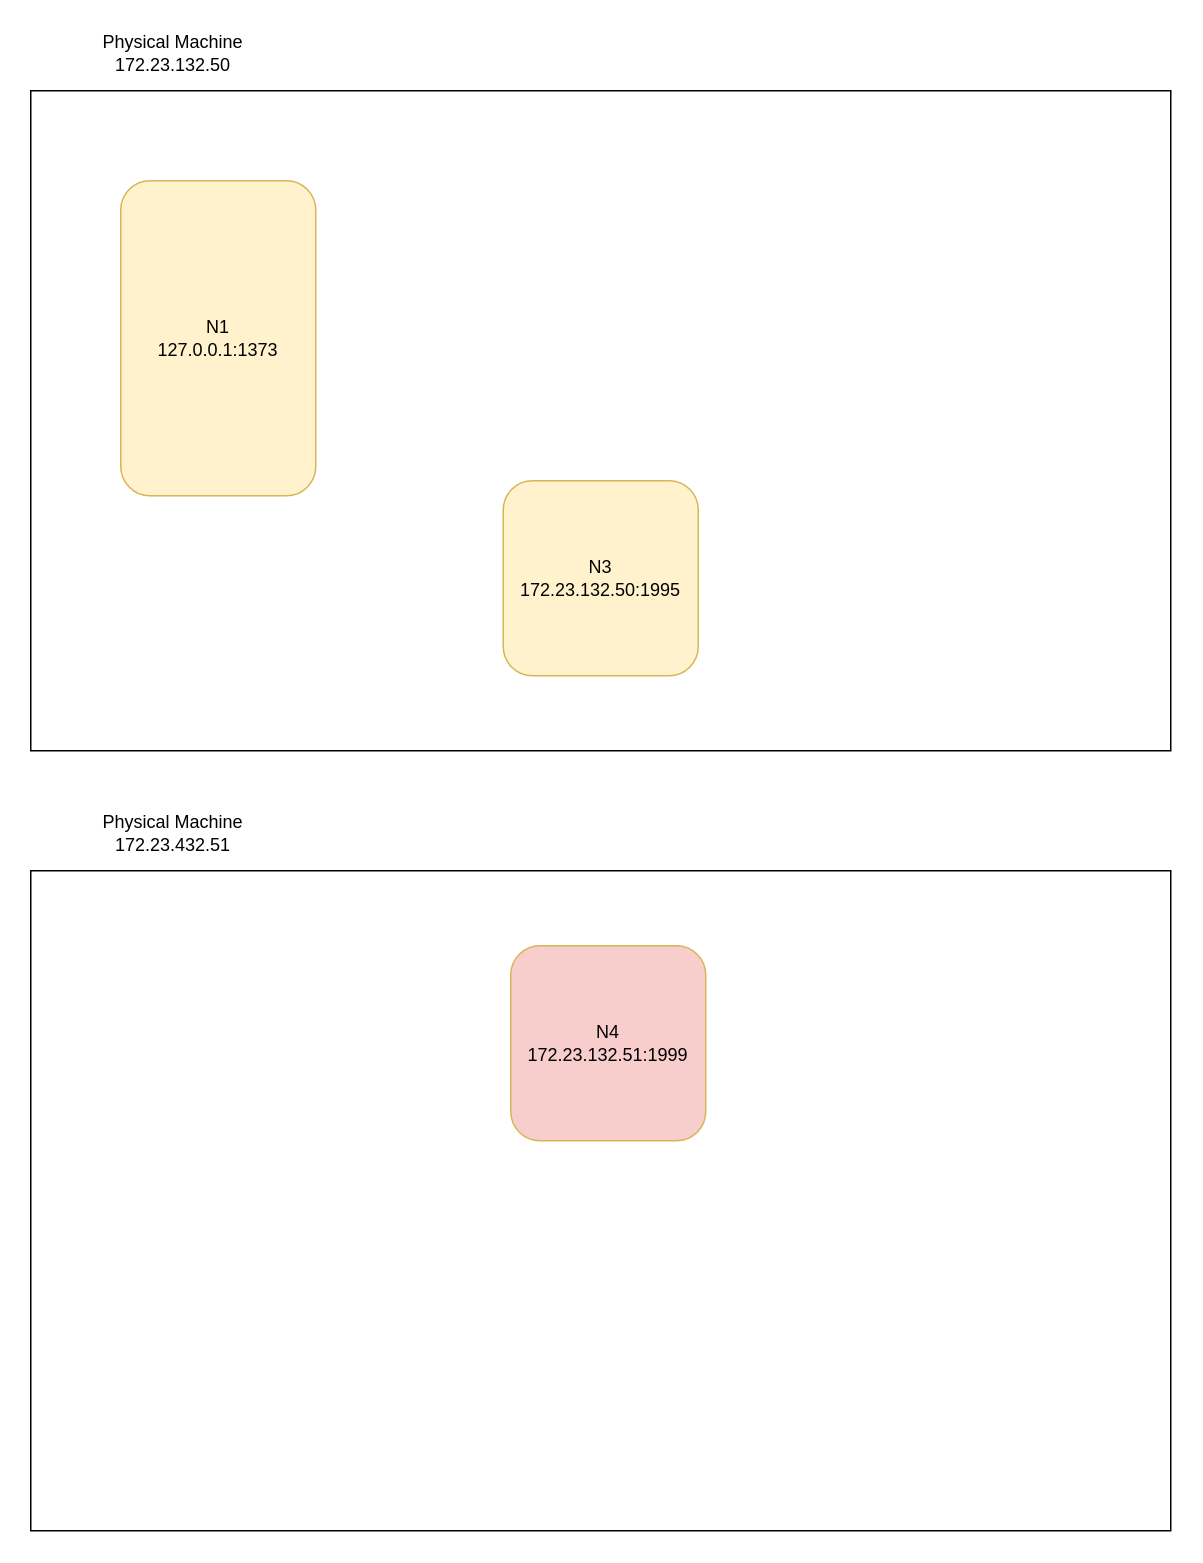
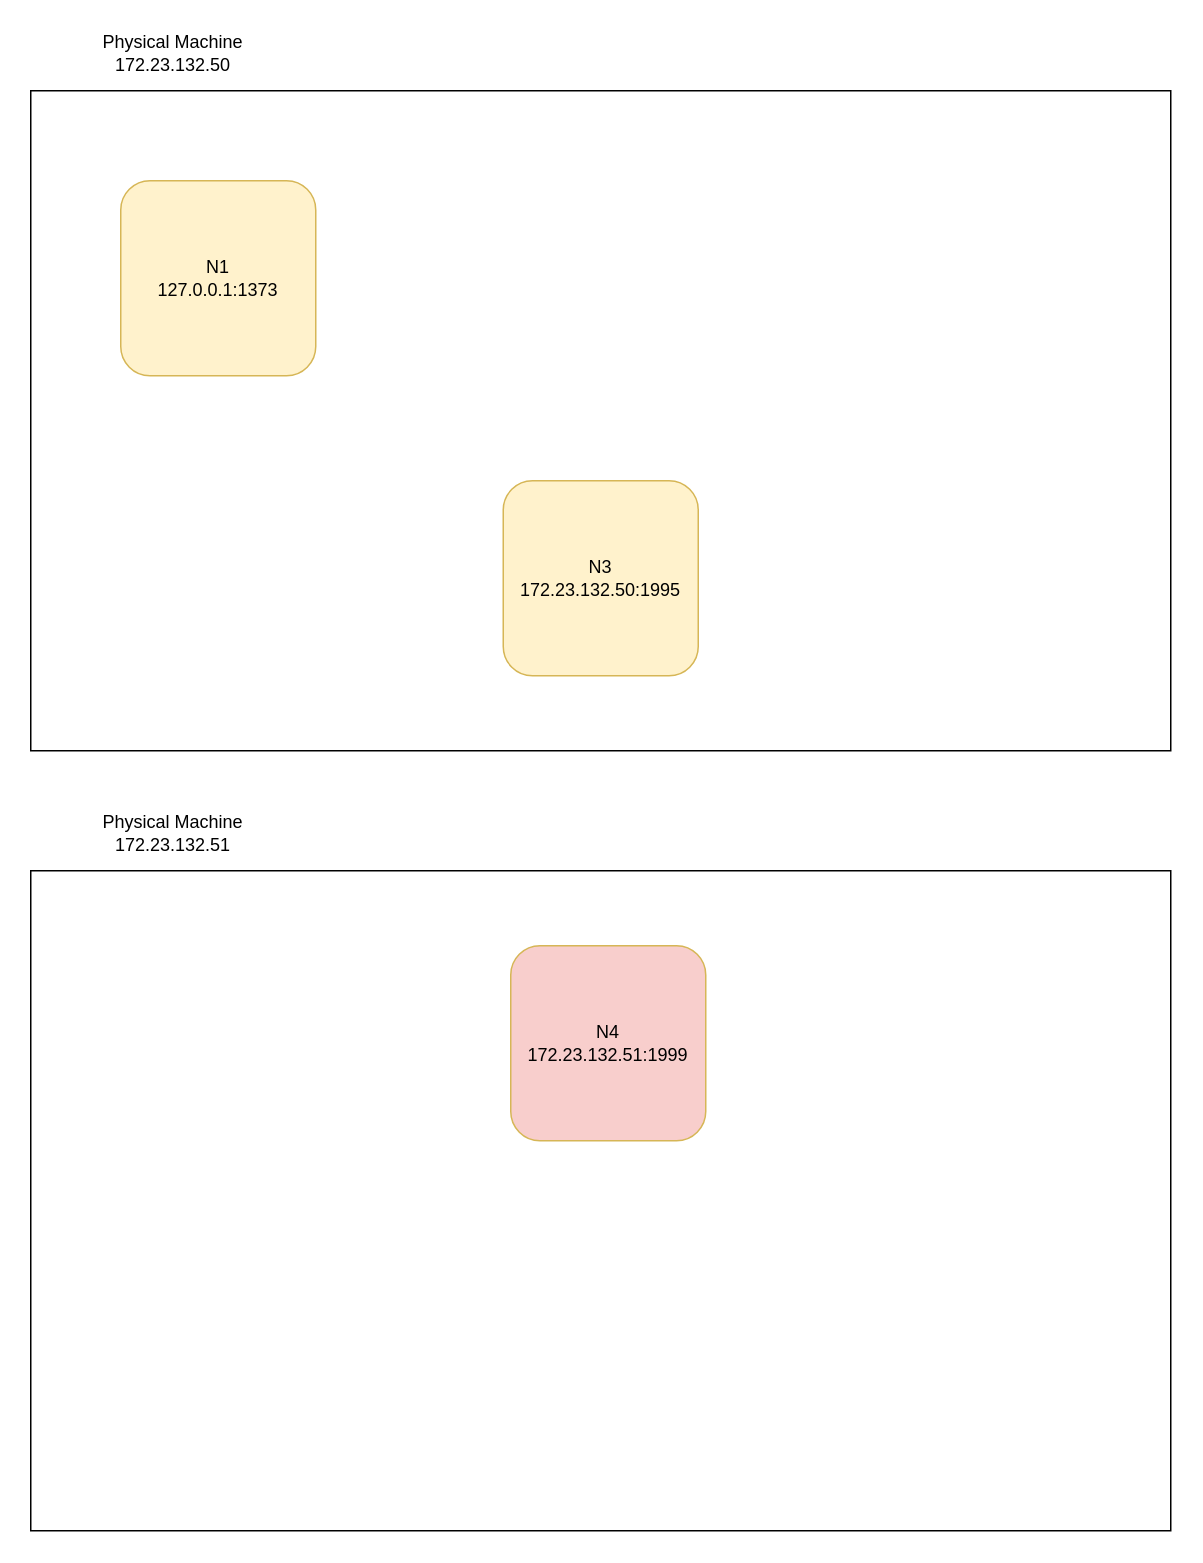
(218, 338) -> (218, 278)
(173, 833) -> (173, 833)
